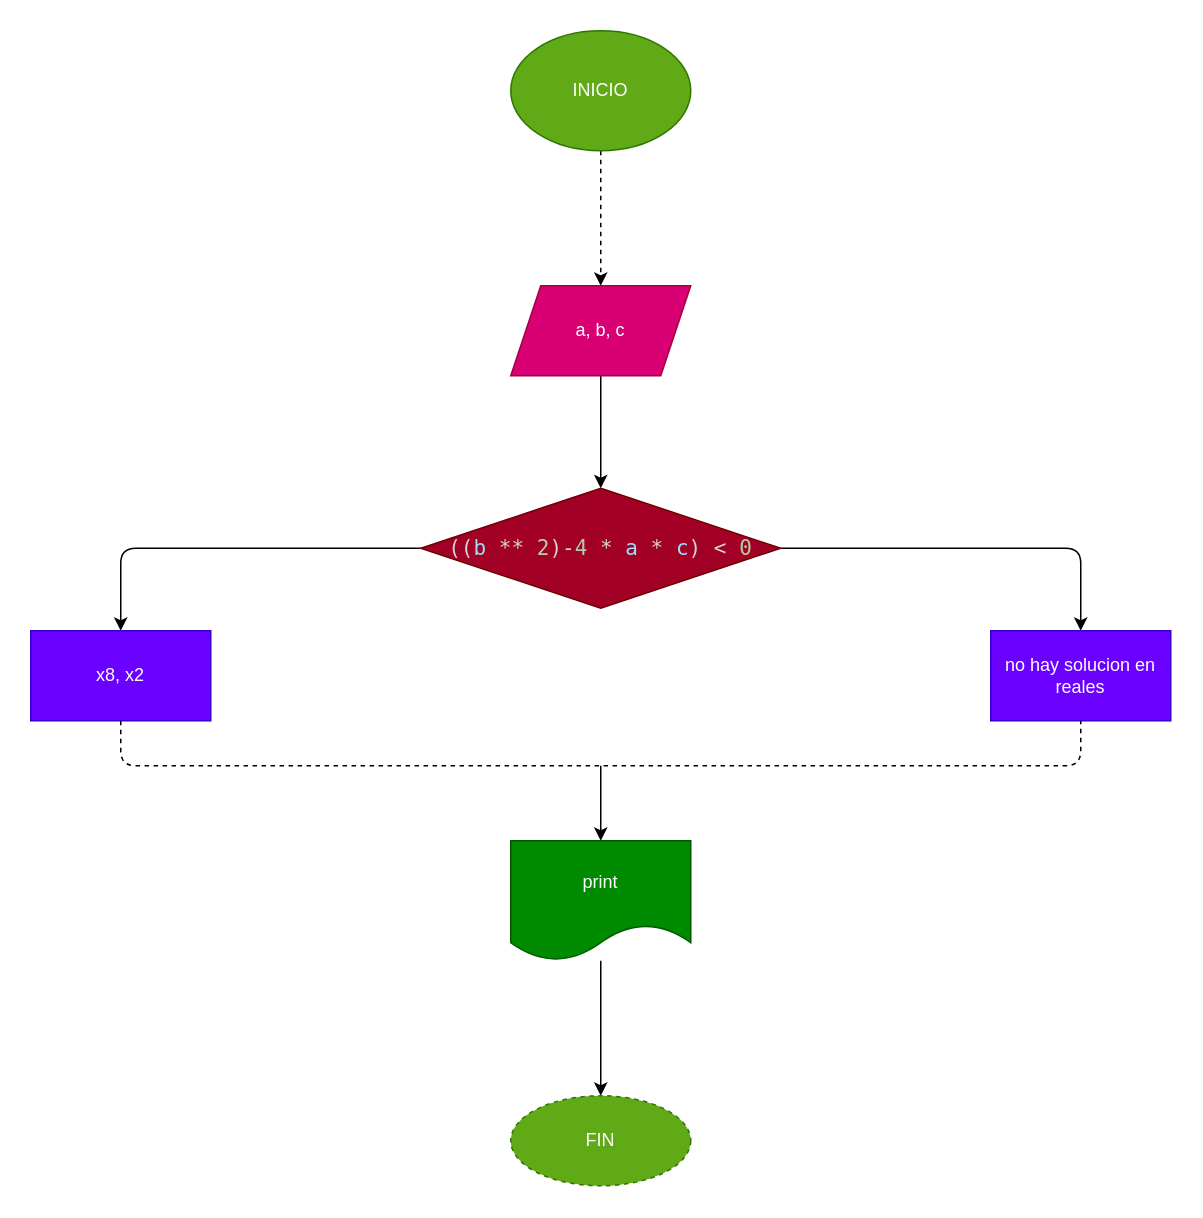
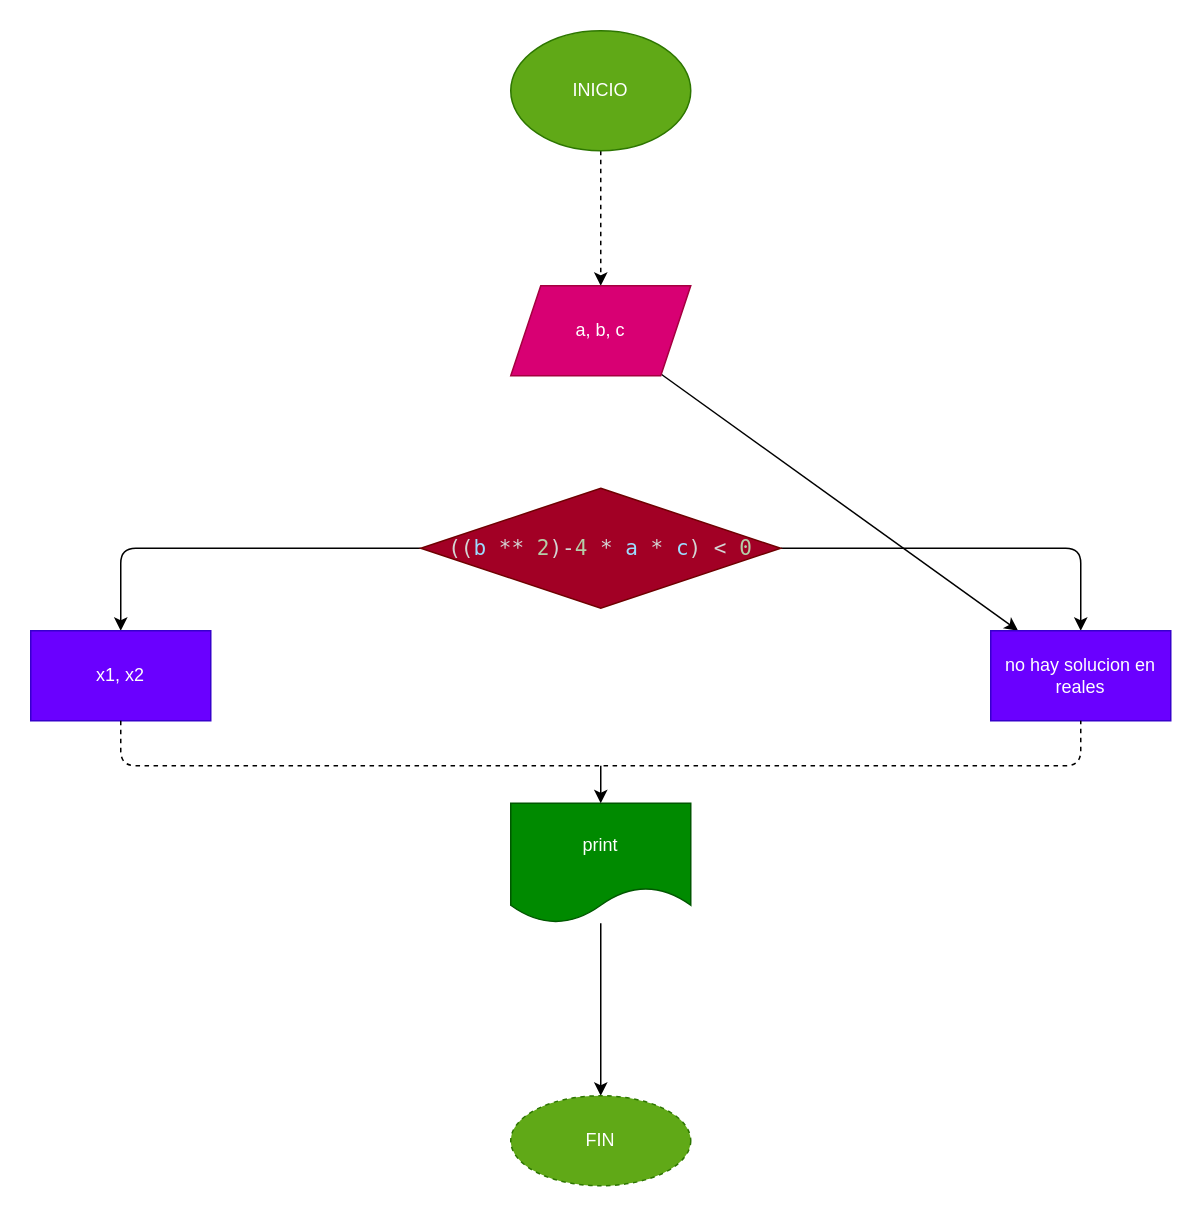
(601, 427) -> (781, 460)
(121, 676) -> (121, 676)
(601, 901) -> (601, 863)
